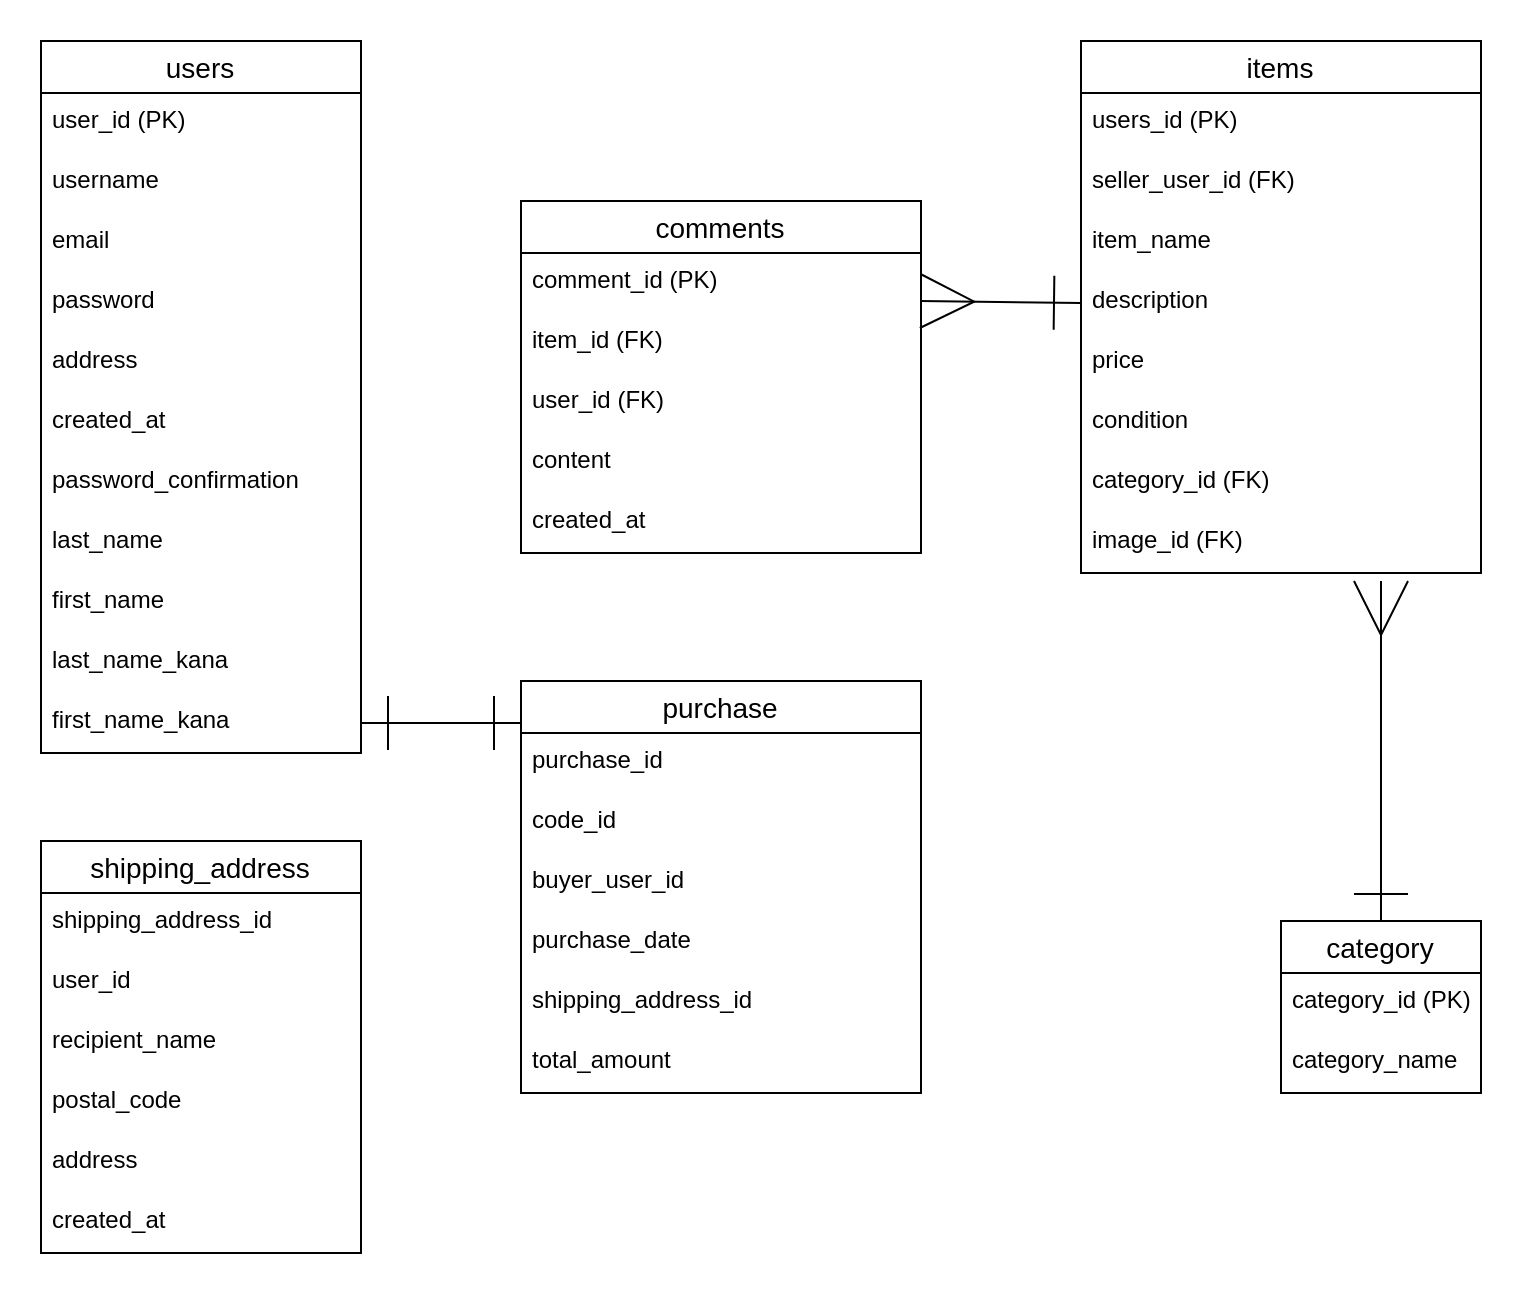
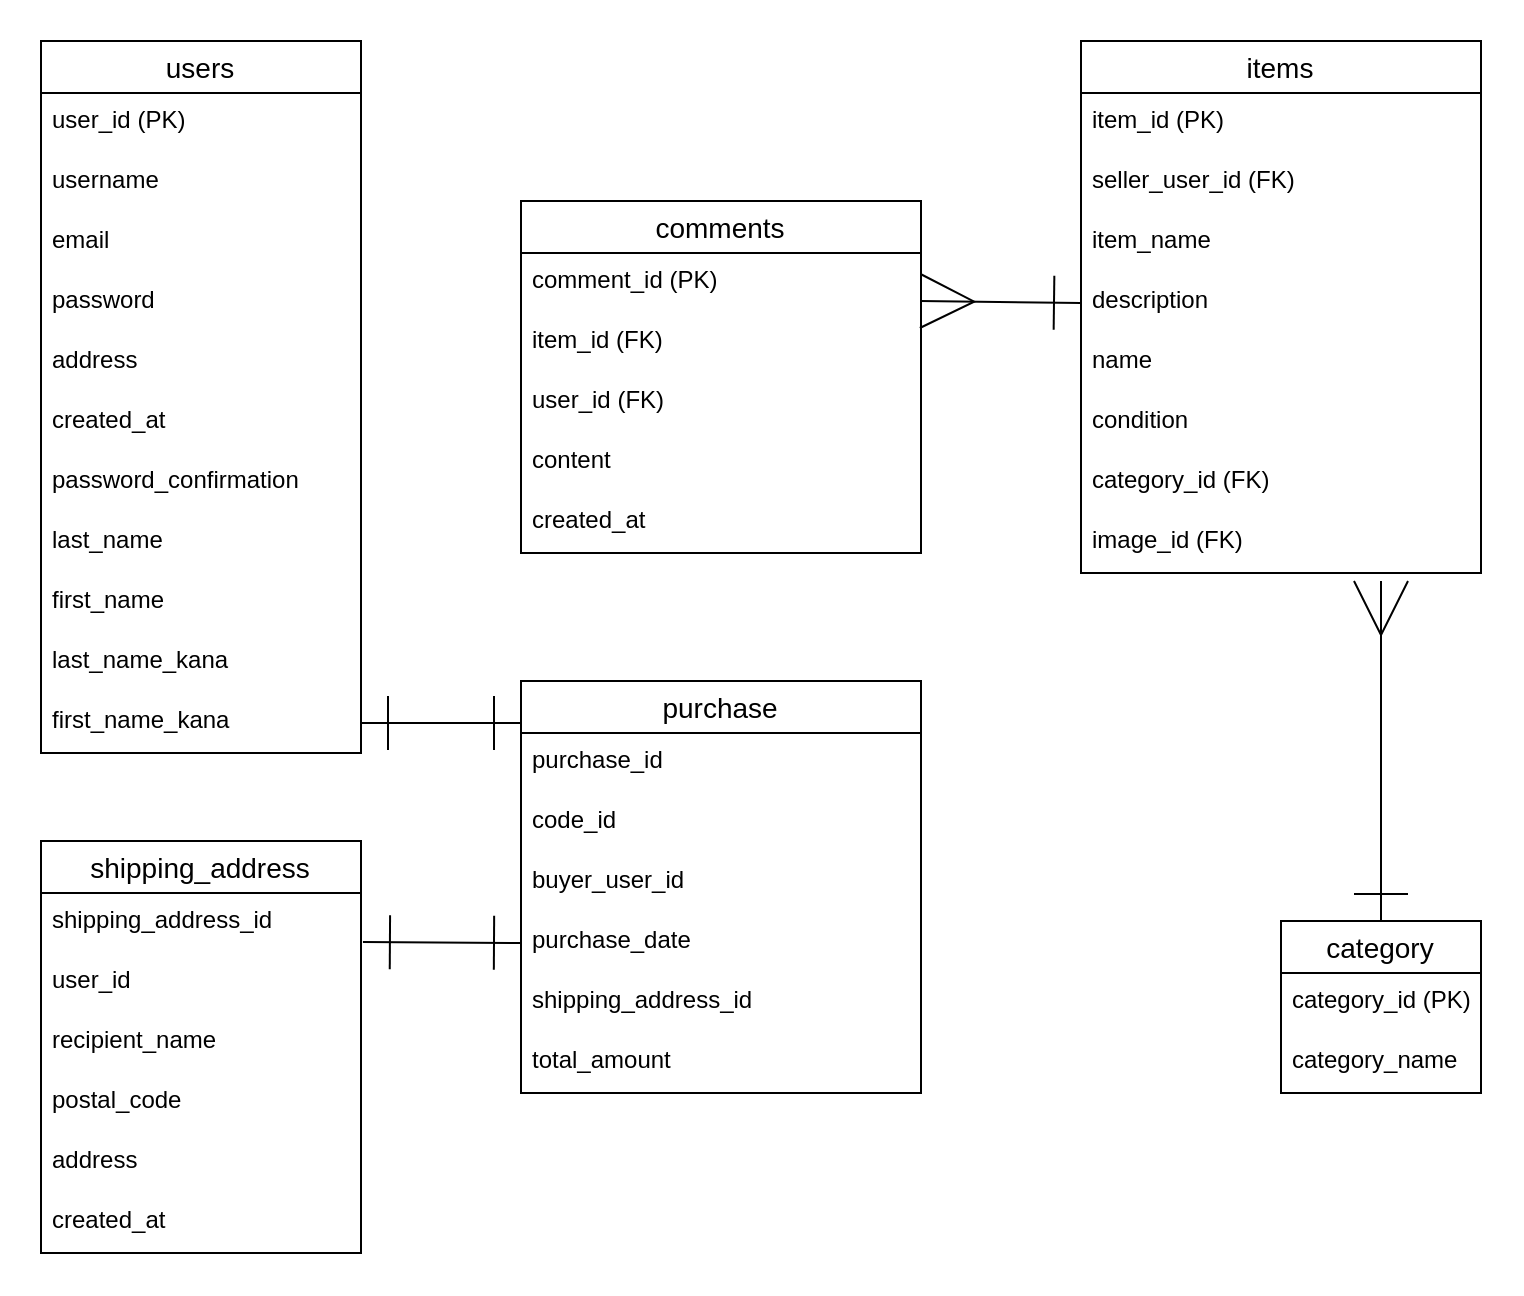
(1173, 120) -> (1163, 120)
(1122, 360) -> (1119, 360)
none -> (441, 943)
